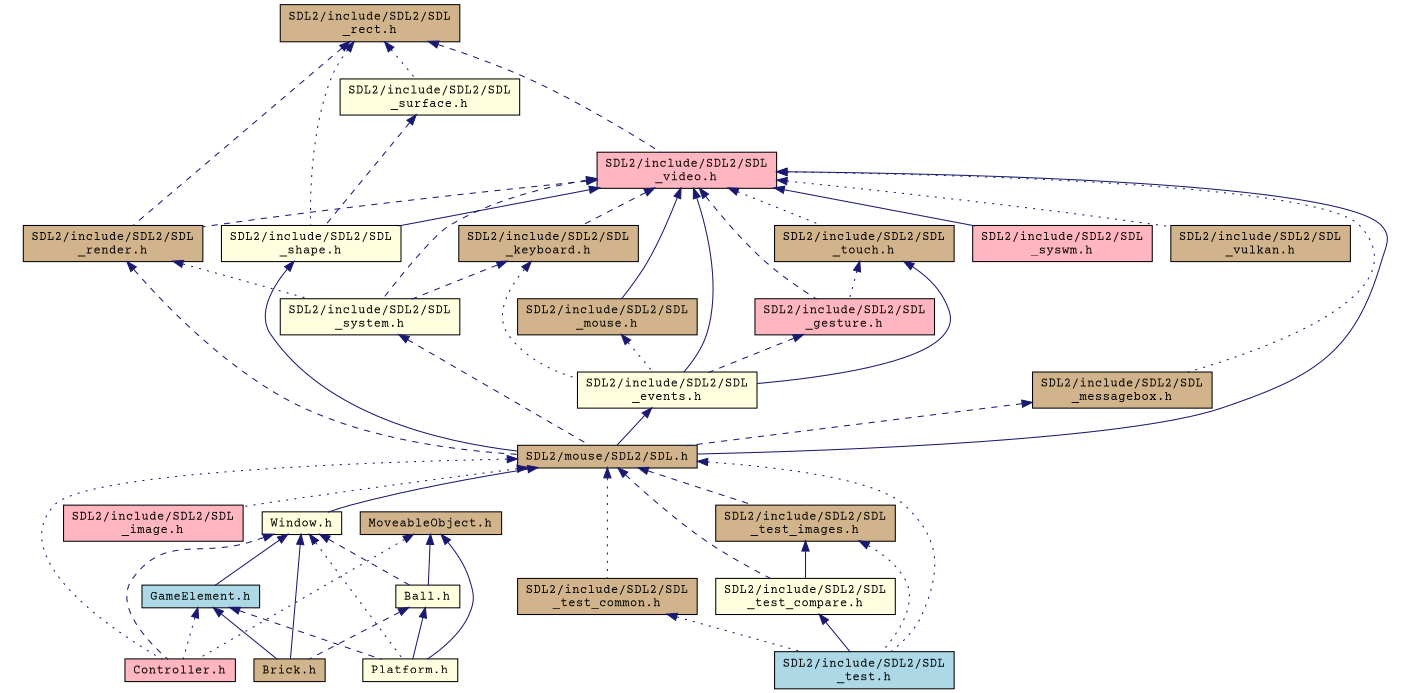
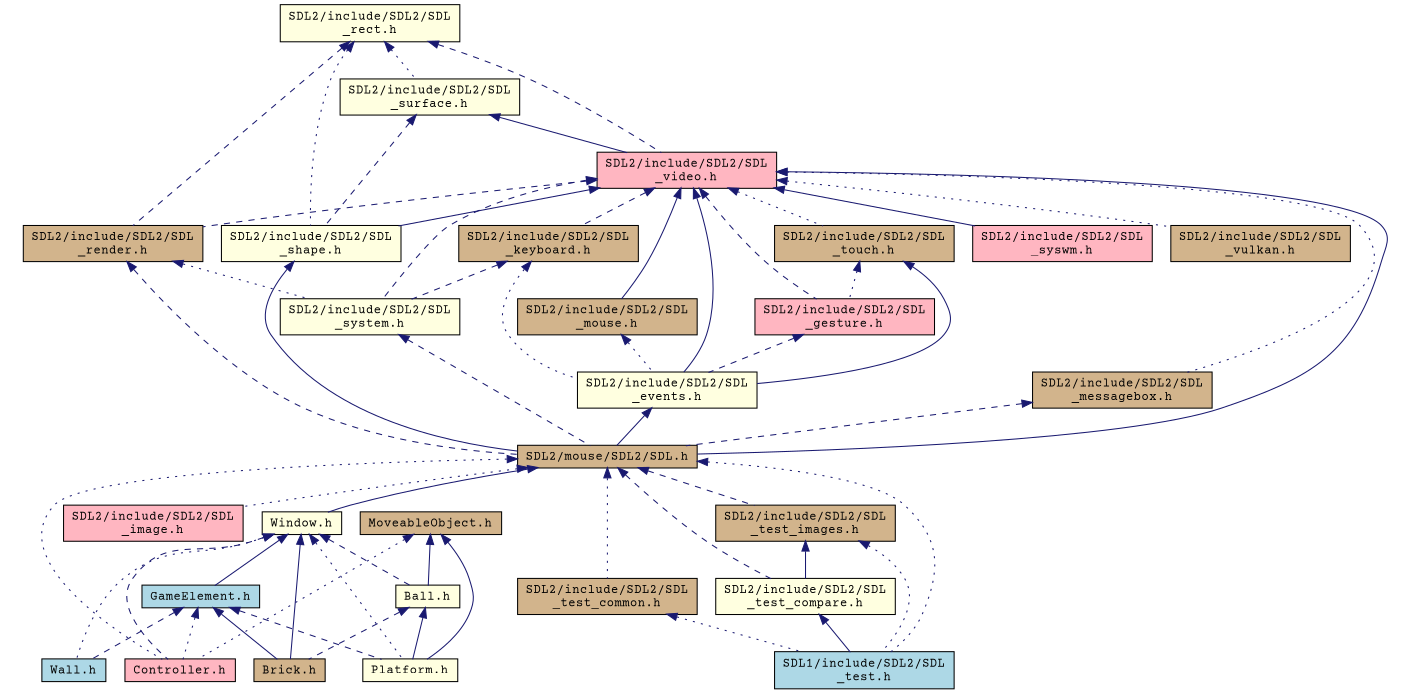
(370, 23) -> (370, 23)
none -> (564, 135)
none -> (74, 670)
(864, 670) -> (864, 670)
